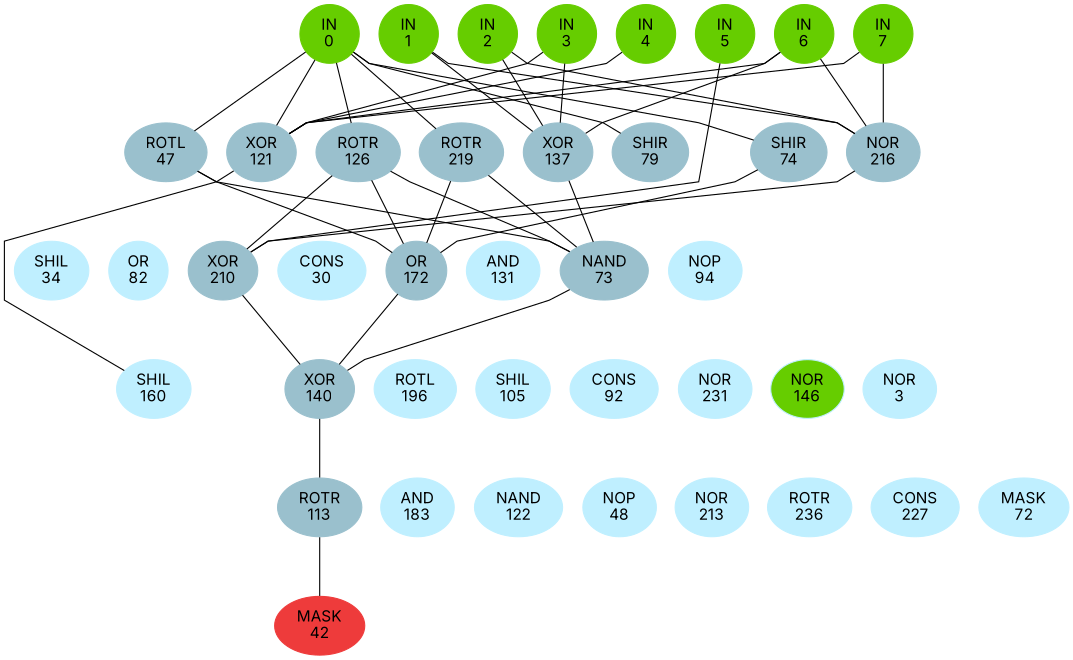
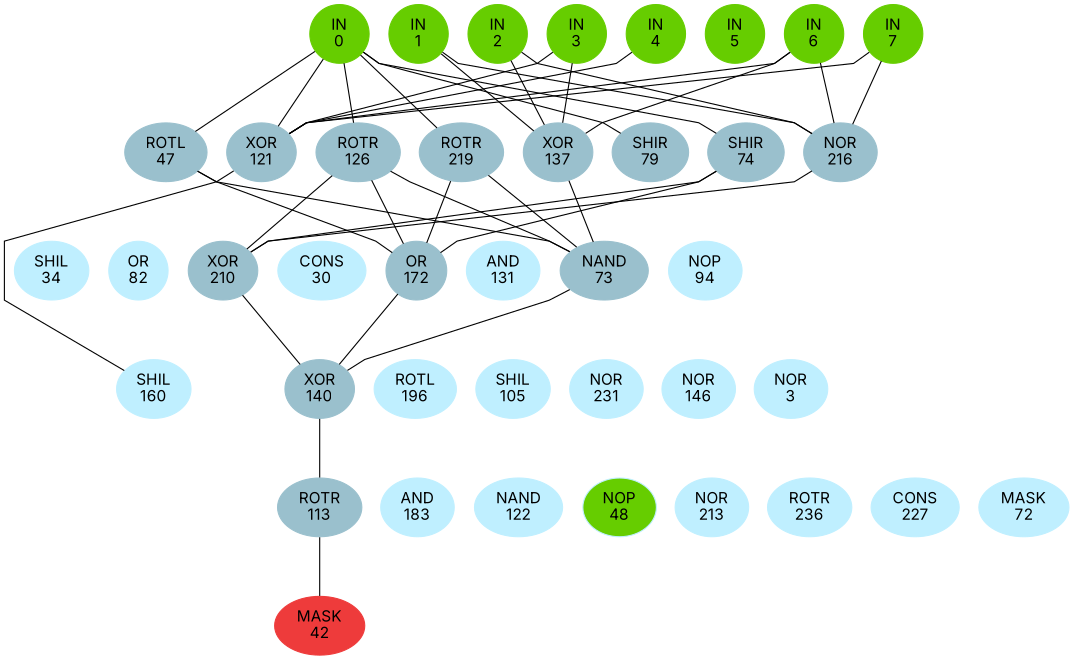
(547, 203) -> (542, 203)
(614, 389) -> none
(807, 389) -> (699, 389)
(620, 507) -> (620, 507)
